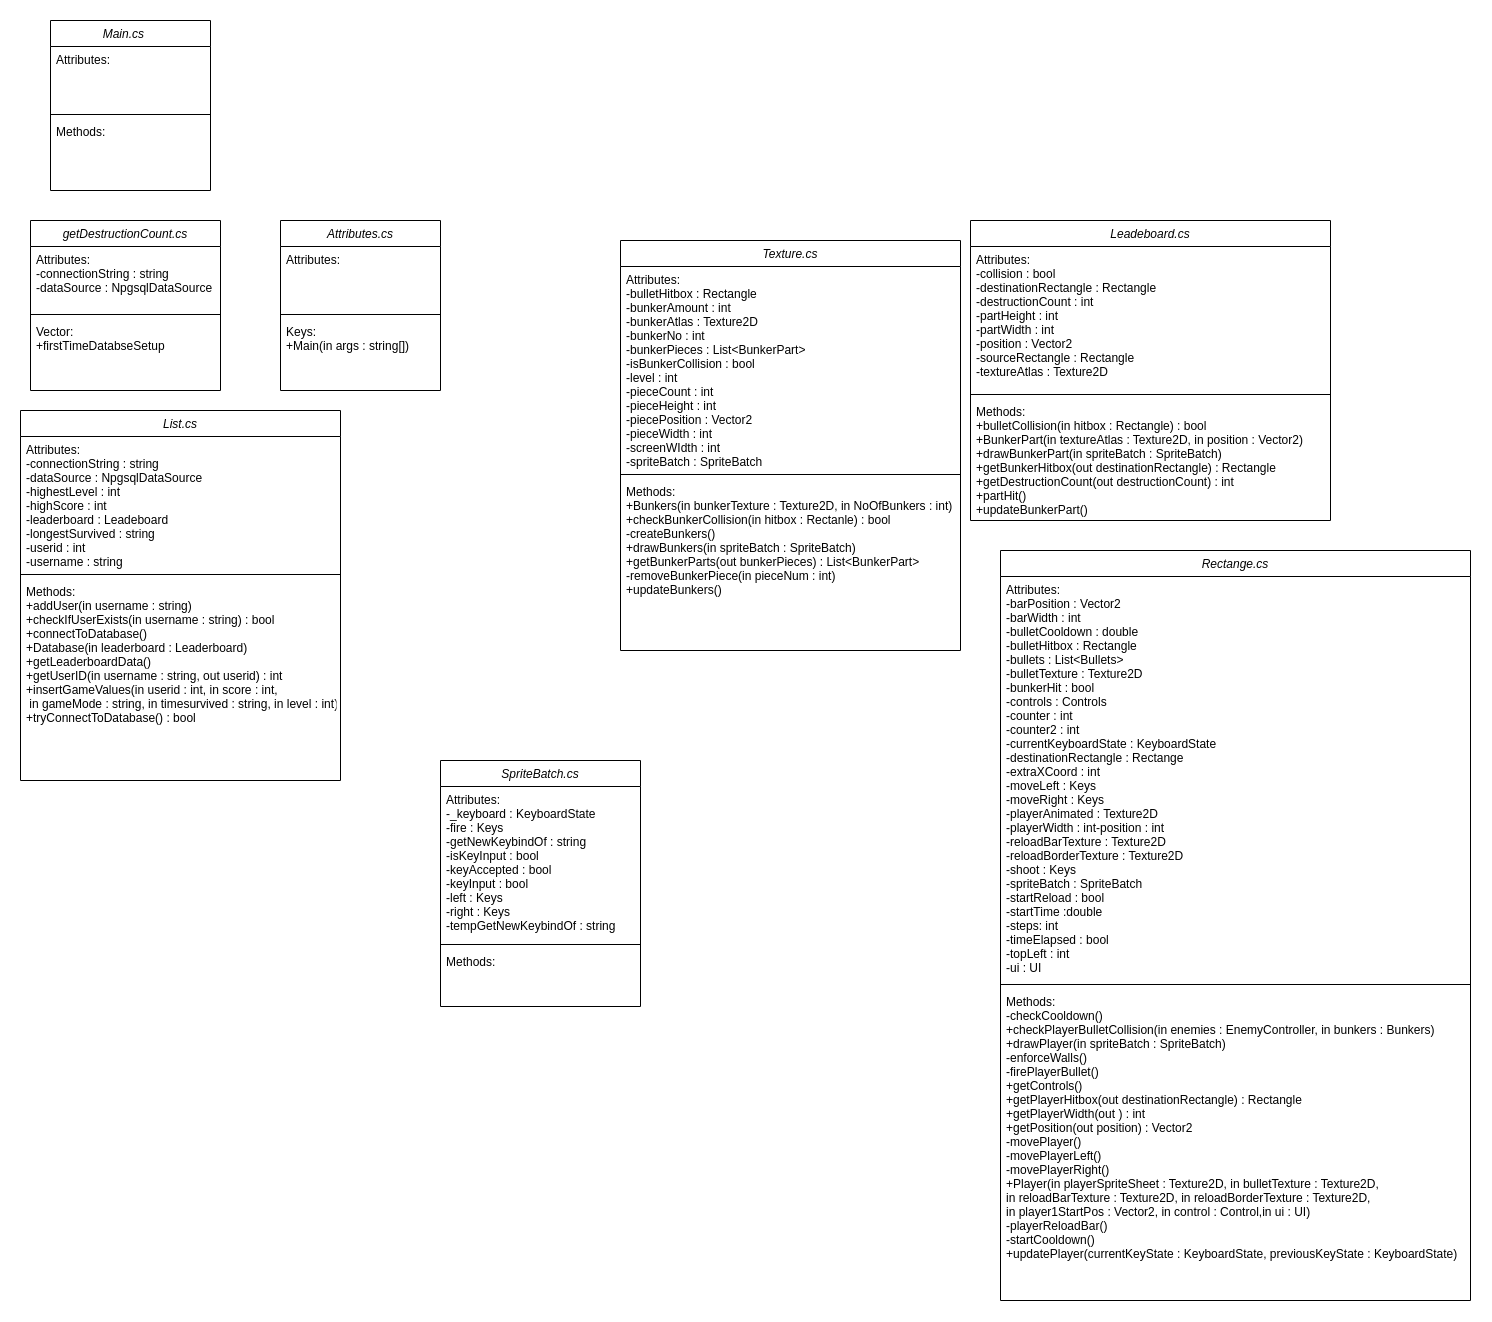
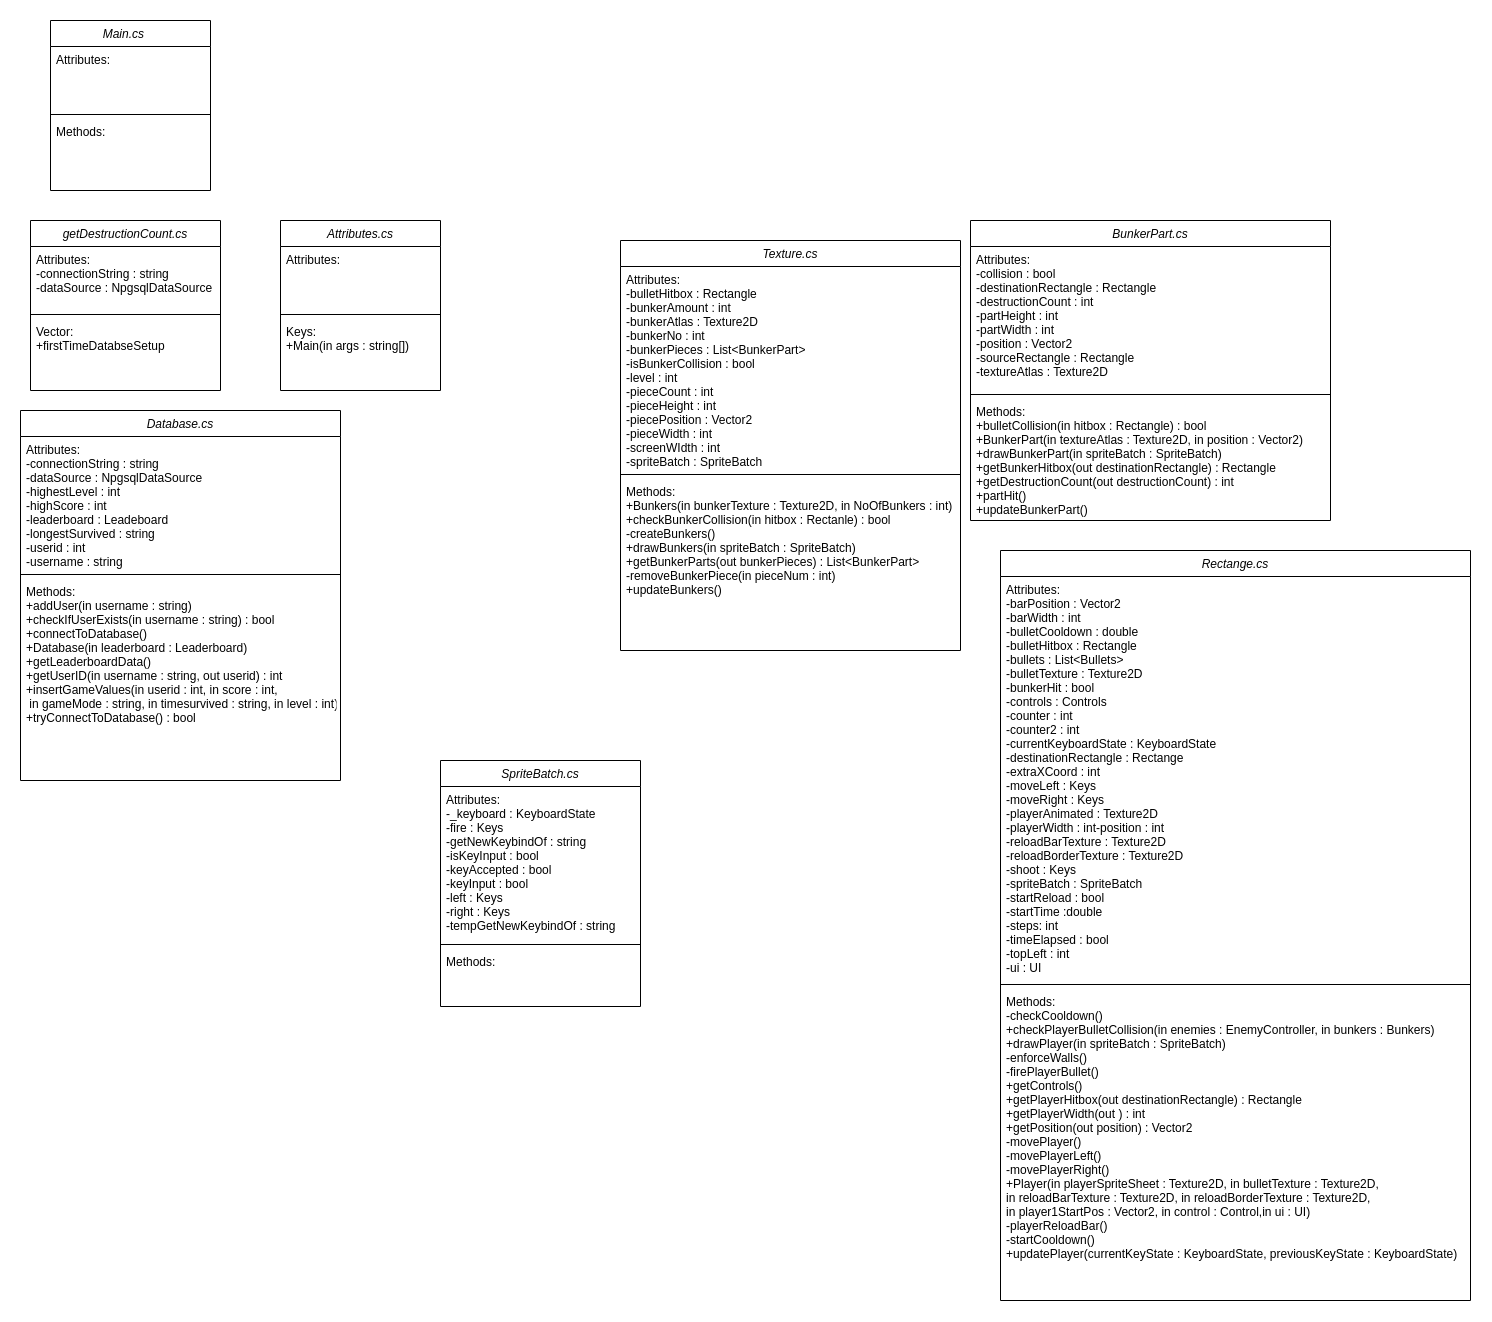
(1150, 234) -> (1150, 234)
(180, 424) -> (180, 424)
